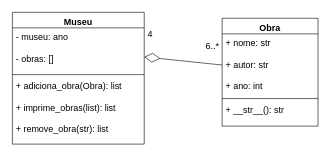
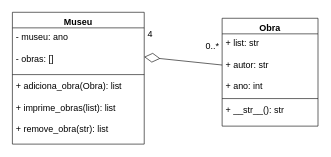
(250, 43) -> (247, 43)
(213, 45) -> (213, 45)
